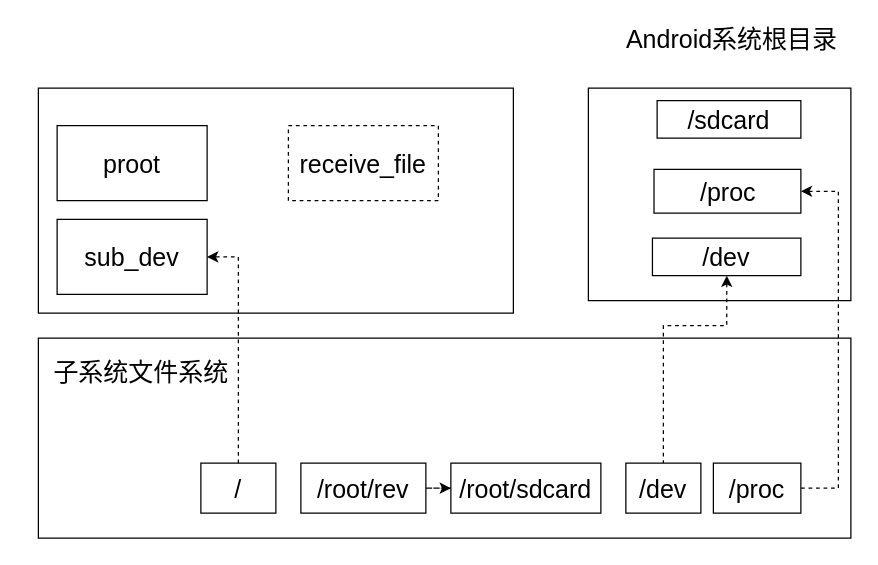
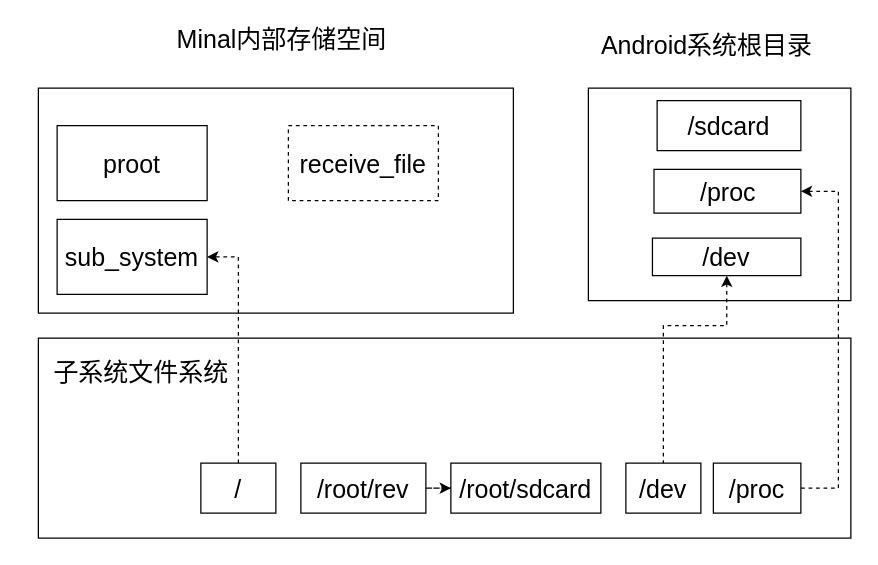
none -> (282, 38)
(732, 38) -> (707, 44)
(729, 119) -> (729, 126)
(132, 257) -> (132, 257)
